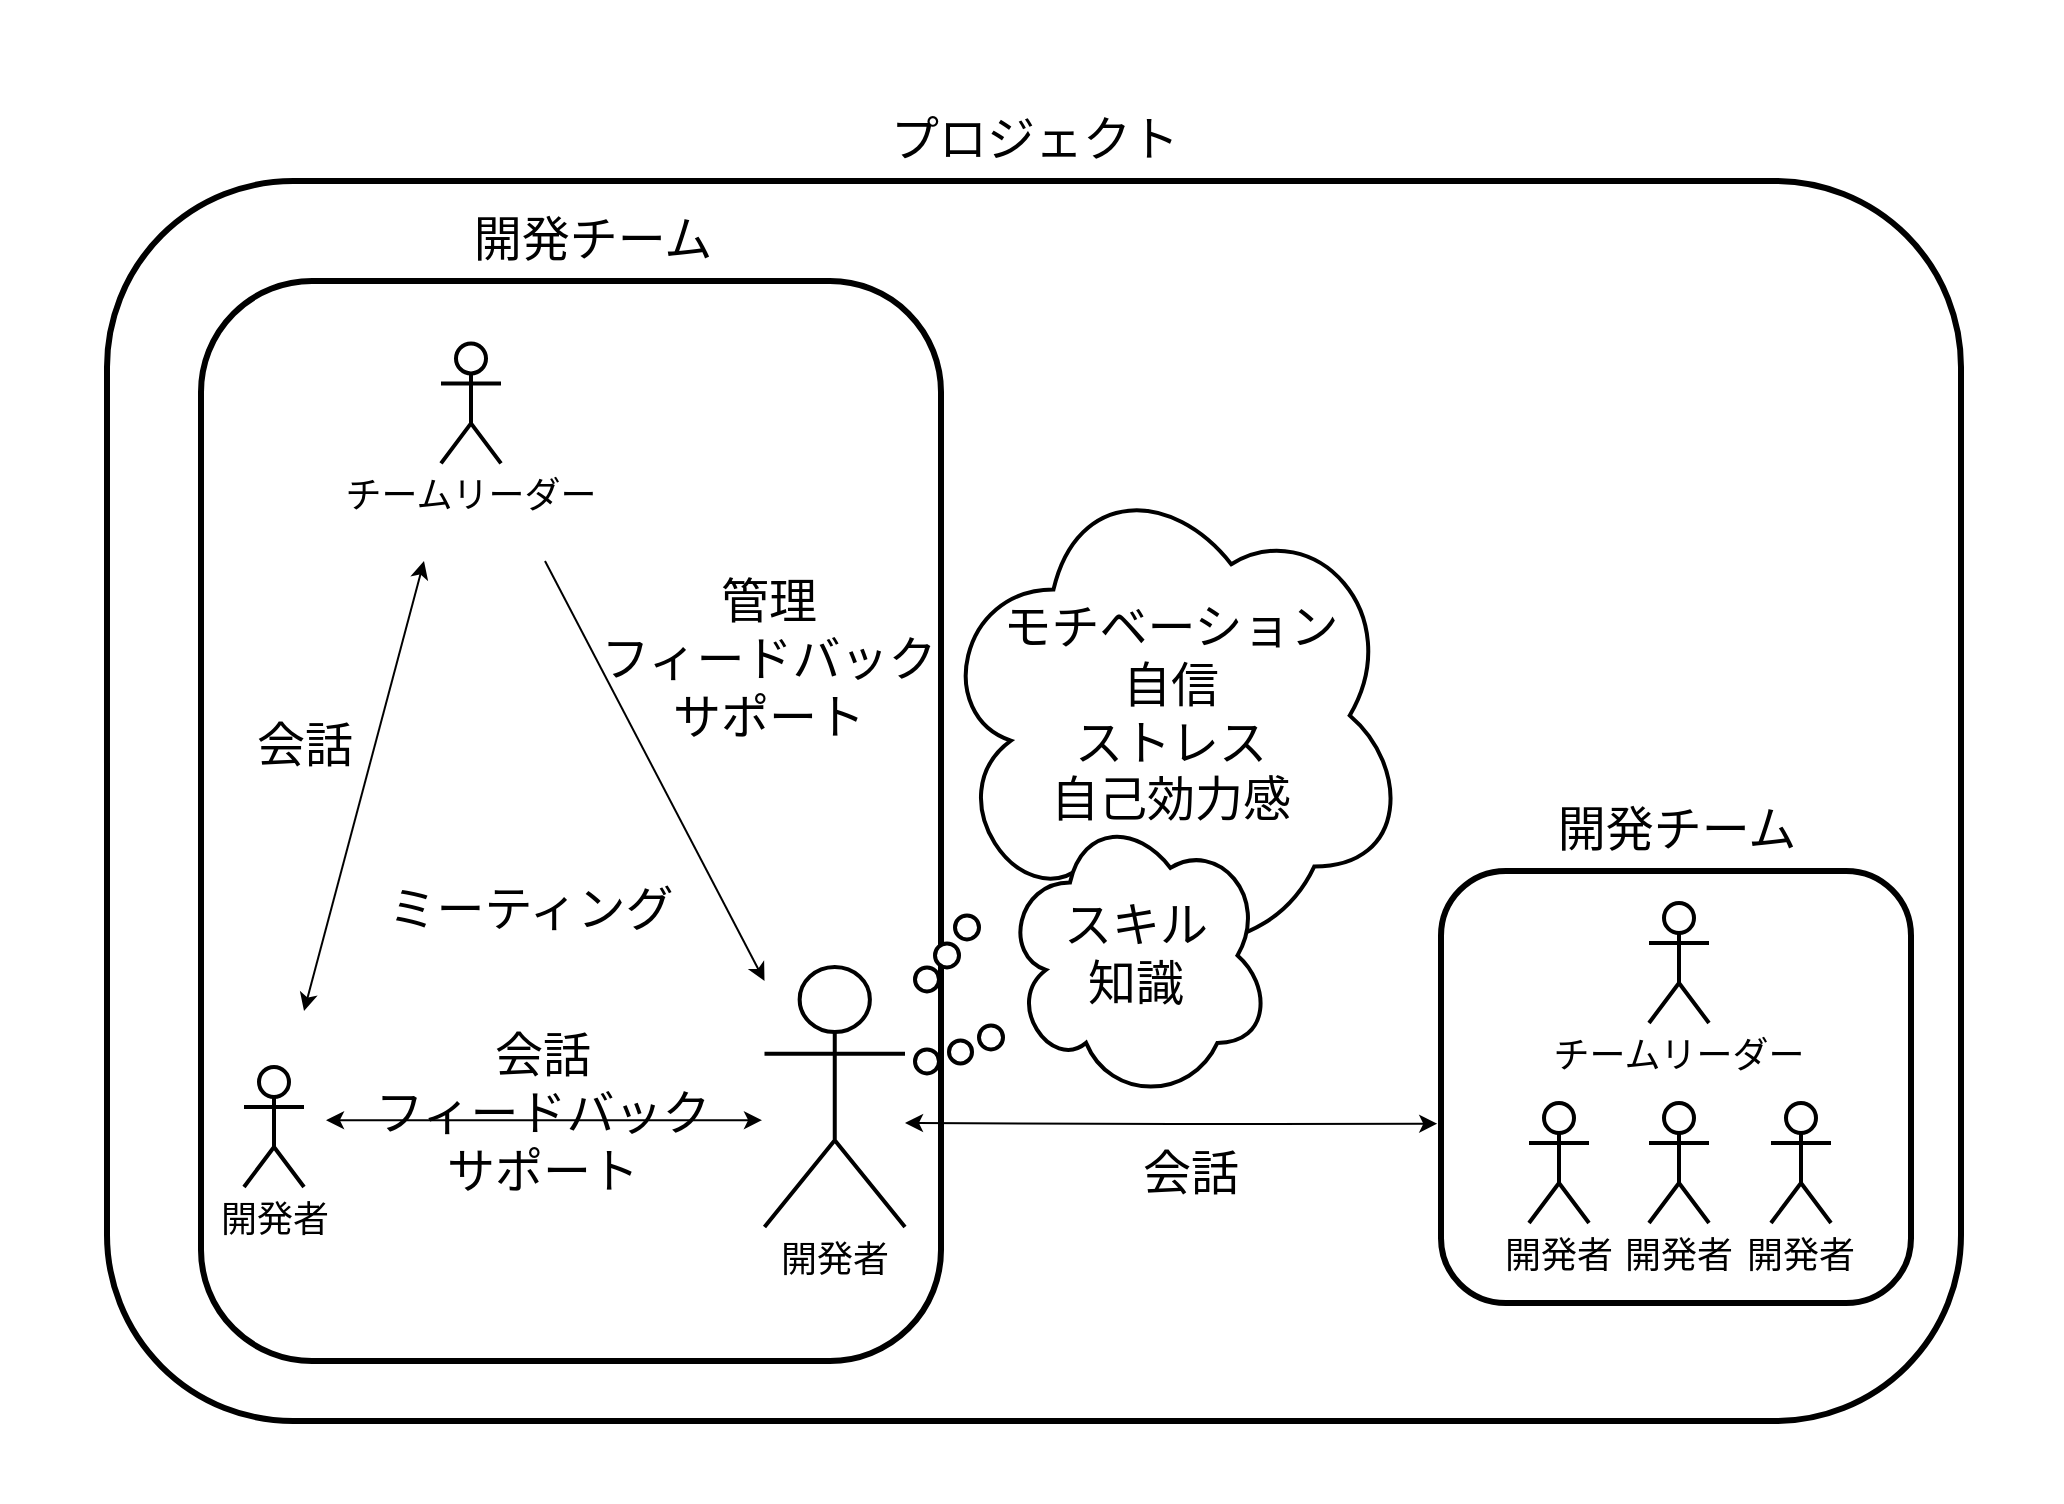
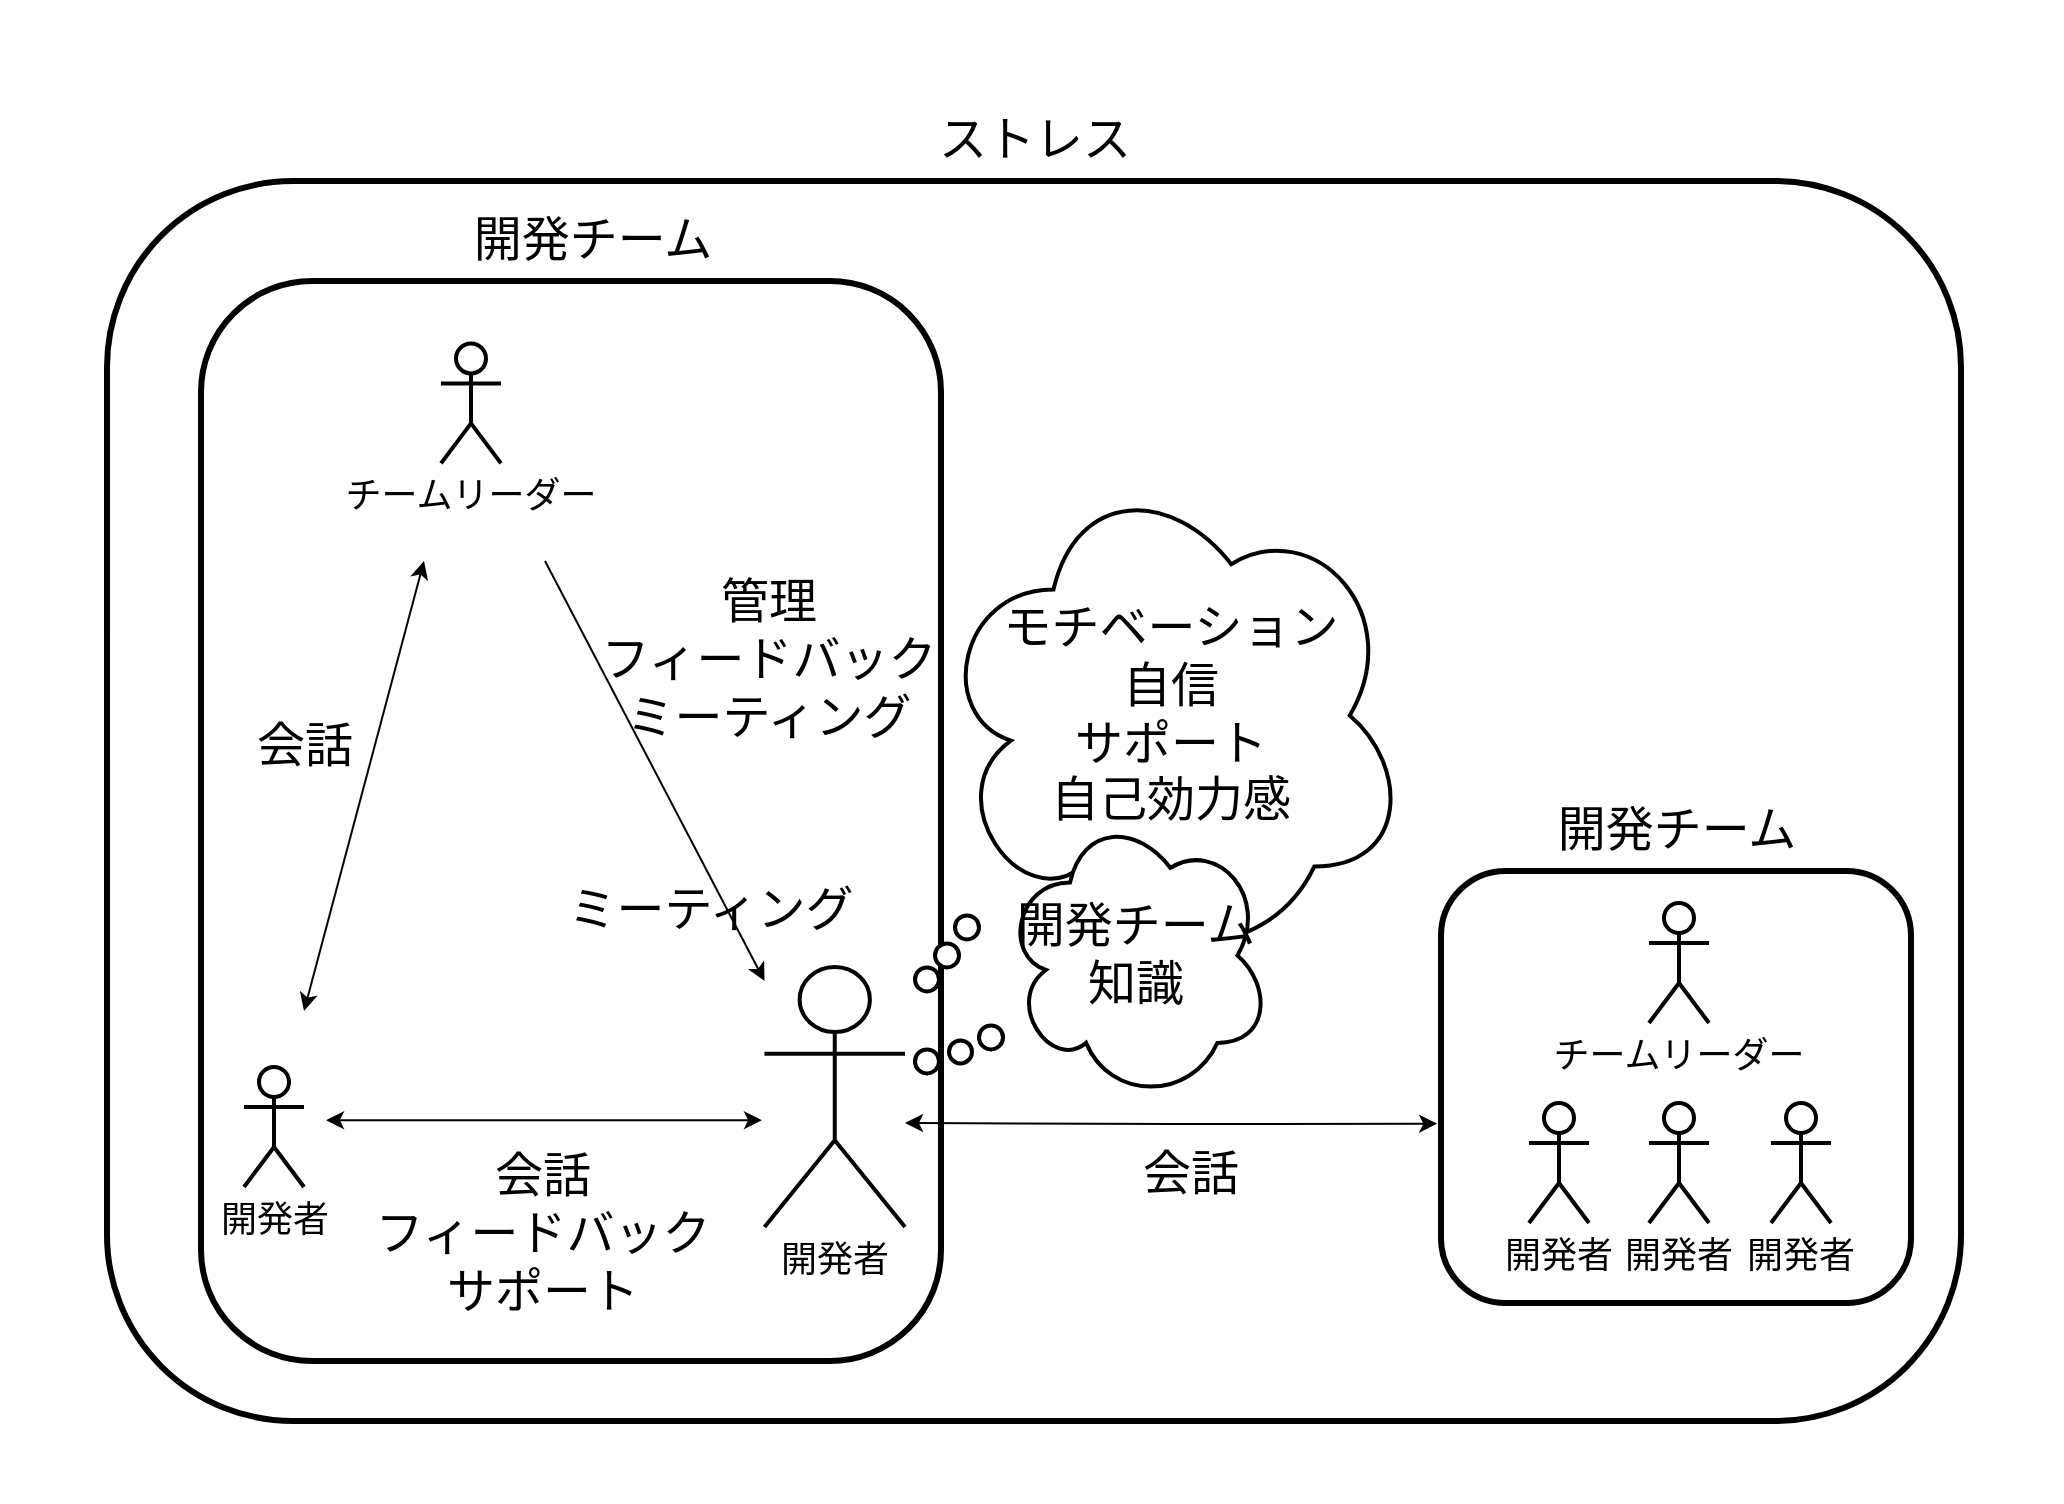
(1036, 141) -> (1036, 141)
(770, 661) -> (770, 661)
(1172, 715) -> (1172, 715)
(531, 911) -> (711, 911)
(1137, 955) -> (1137, 955)
(542, 1115) -> (542, 1235)
